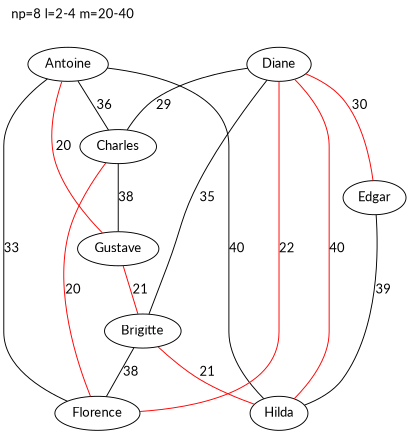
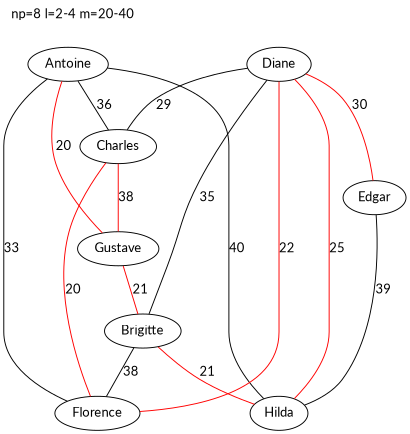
(118, 198) -> (118, 198)
(337, 249) -> (337, 249)
